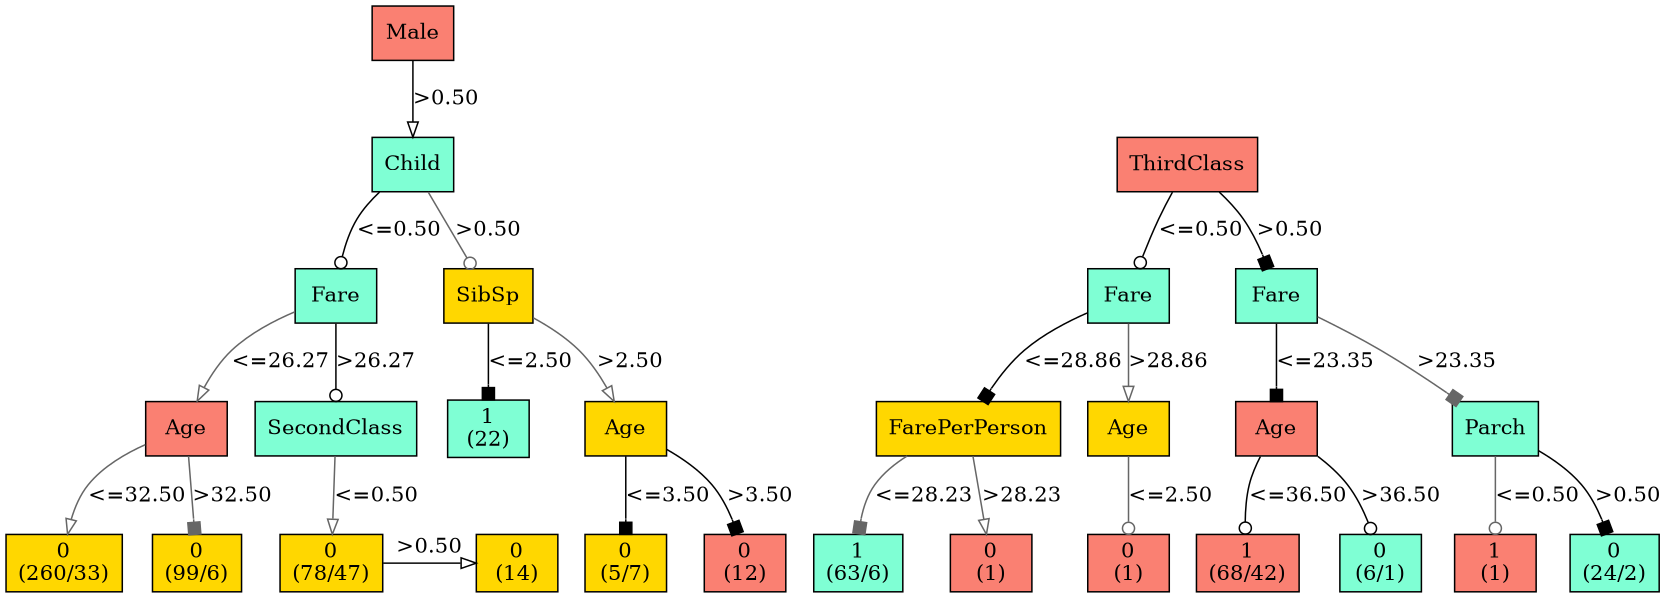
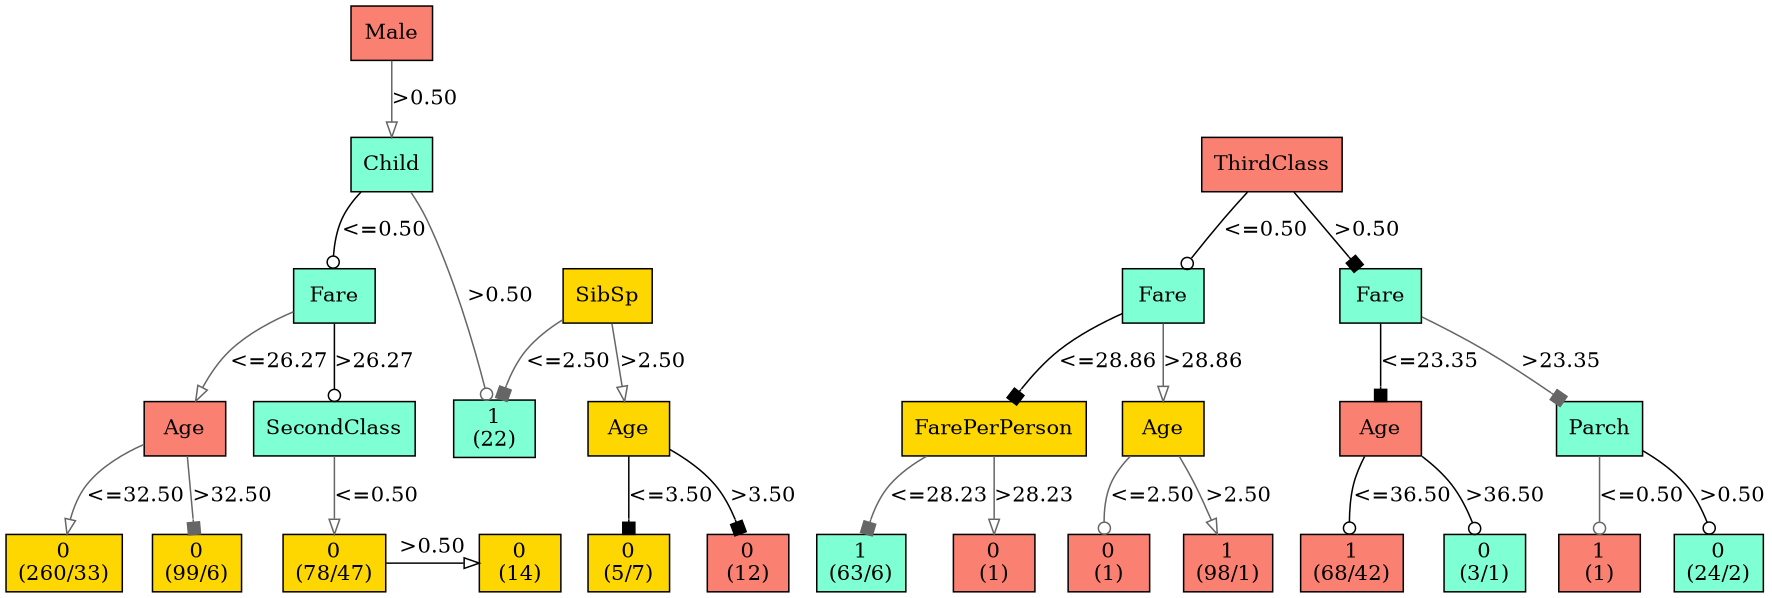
(413, 91) -> (392, 91)
(448, 225) -> (455, 288)
(488, 354) -> (529, 347)
(1577, 479) -> (1682, 480)
none -> (1228, 563)
(1381, 563) -> (1485, 563)
